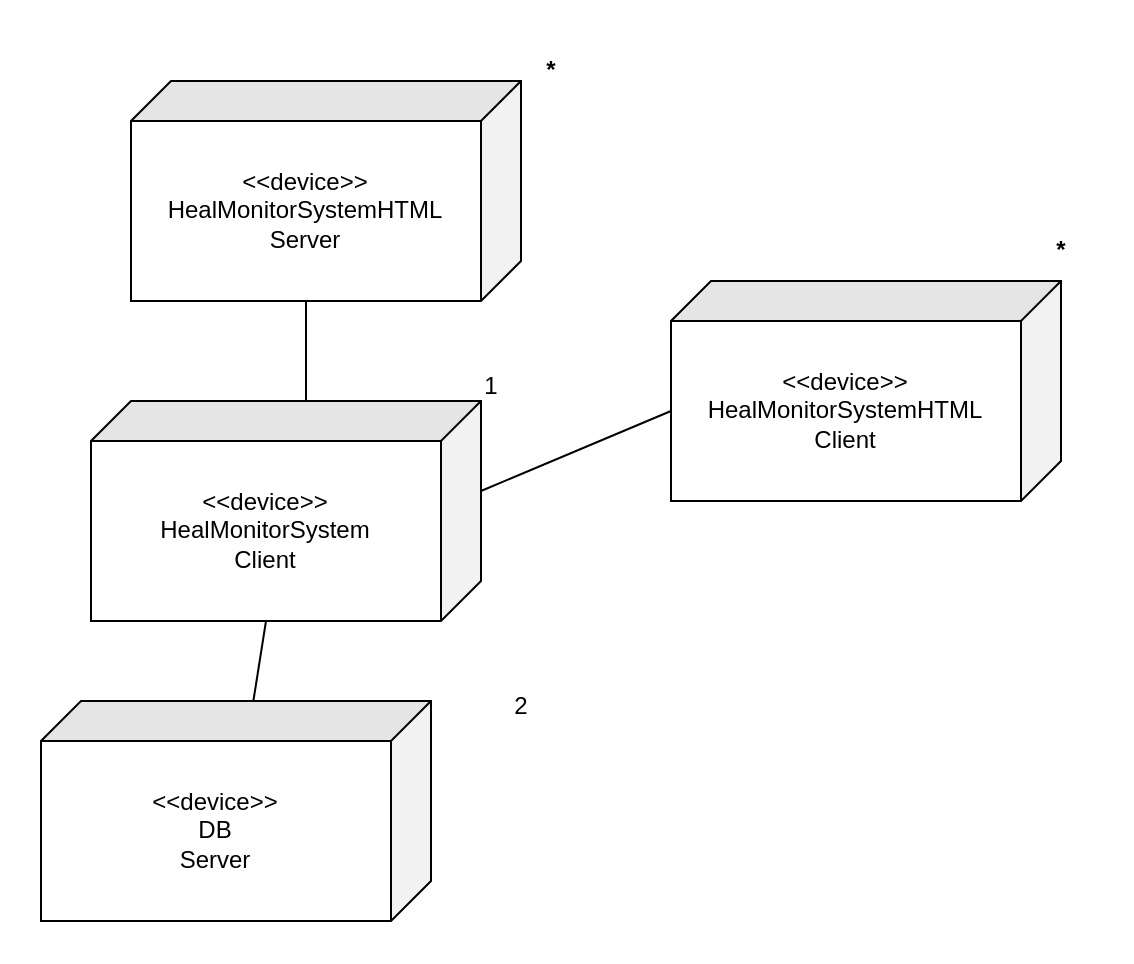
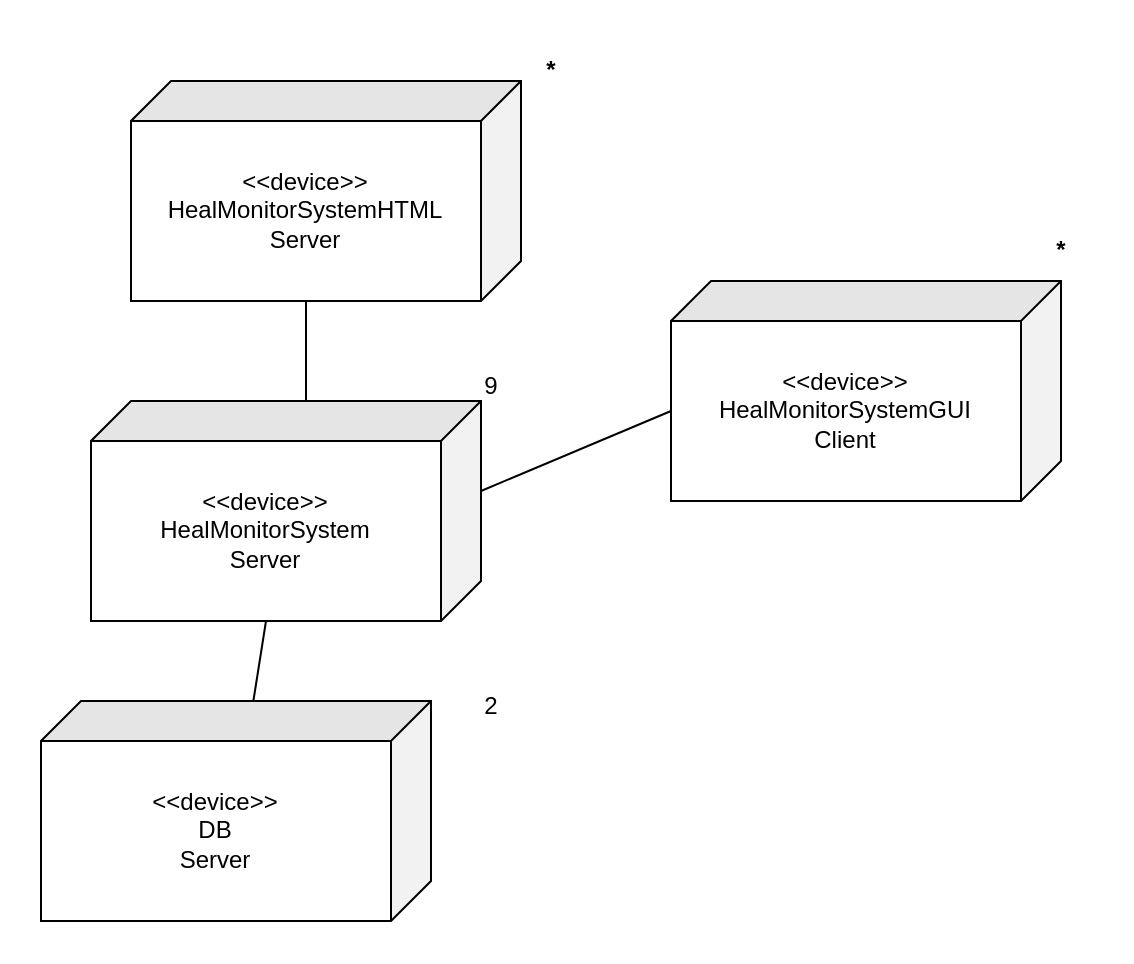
(492, 387) -> (492, 387)
(846, 411) -> (846, 411)
(266, 531) -> (266, 531)
(521, 707) -> (491, 707)
